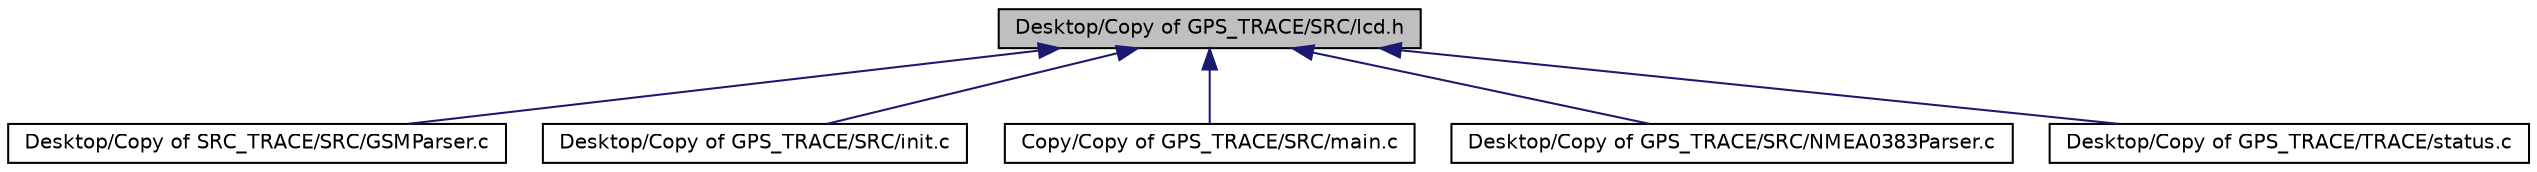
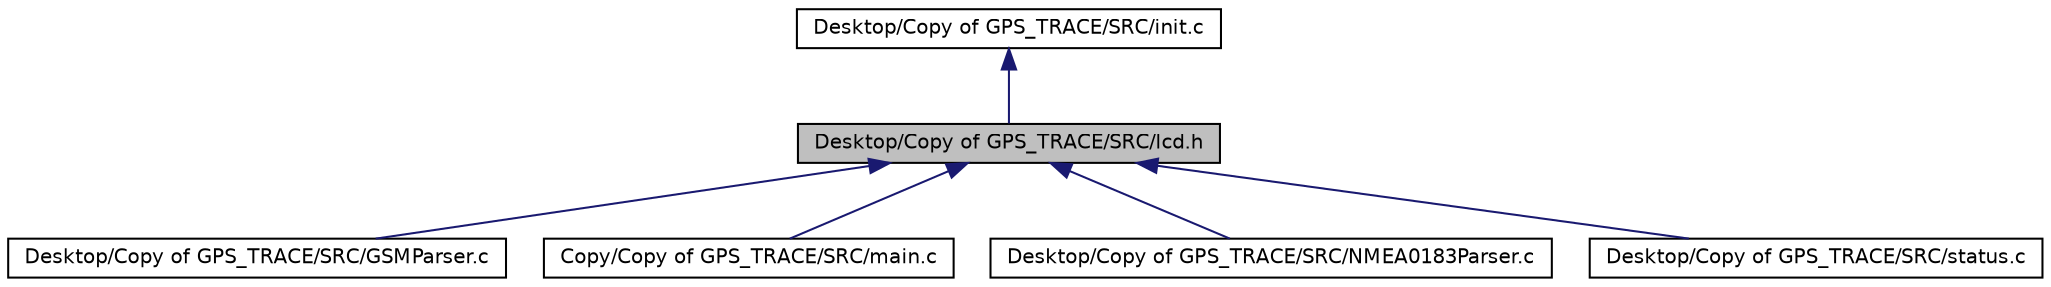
(972, 89) -> (1009, 97)
(257, 143) -> (257, 258)
(1732, 143) -> (1271, 258)
(2289, 143) -> (1816, 258)
